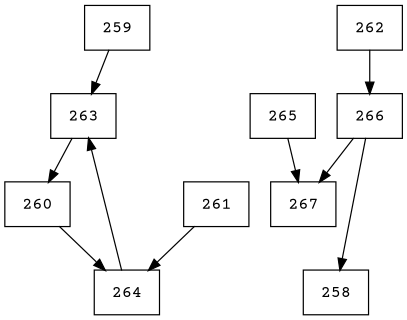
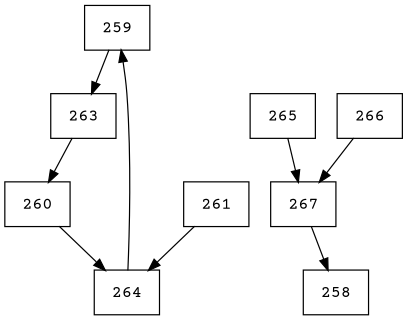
(370, 28) -> none
(354, 198) -> (317, 243)
(107, 210) -> (130, 166)
